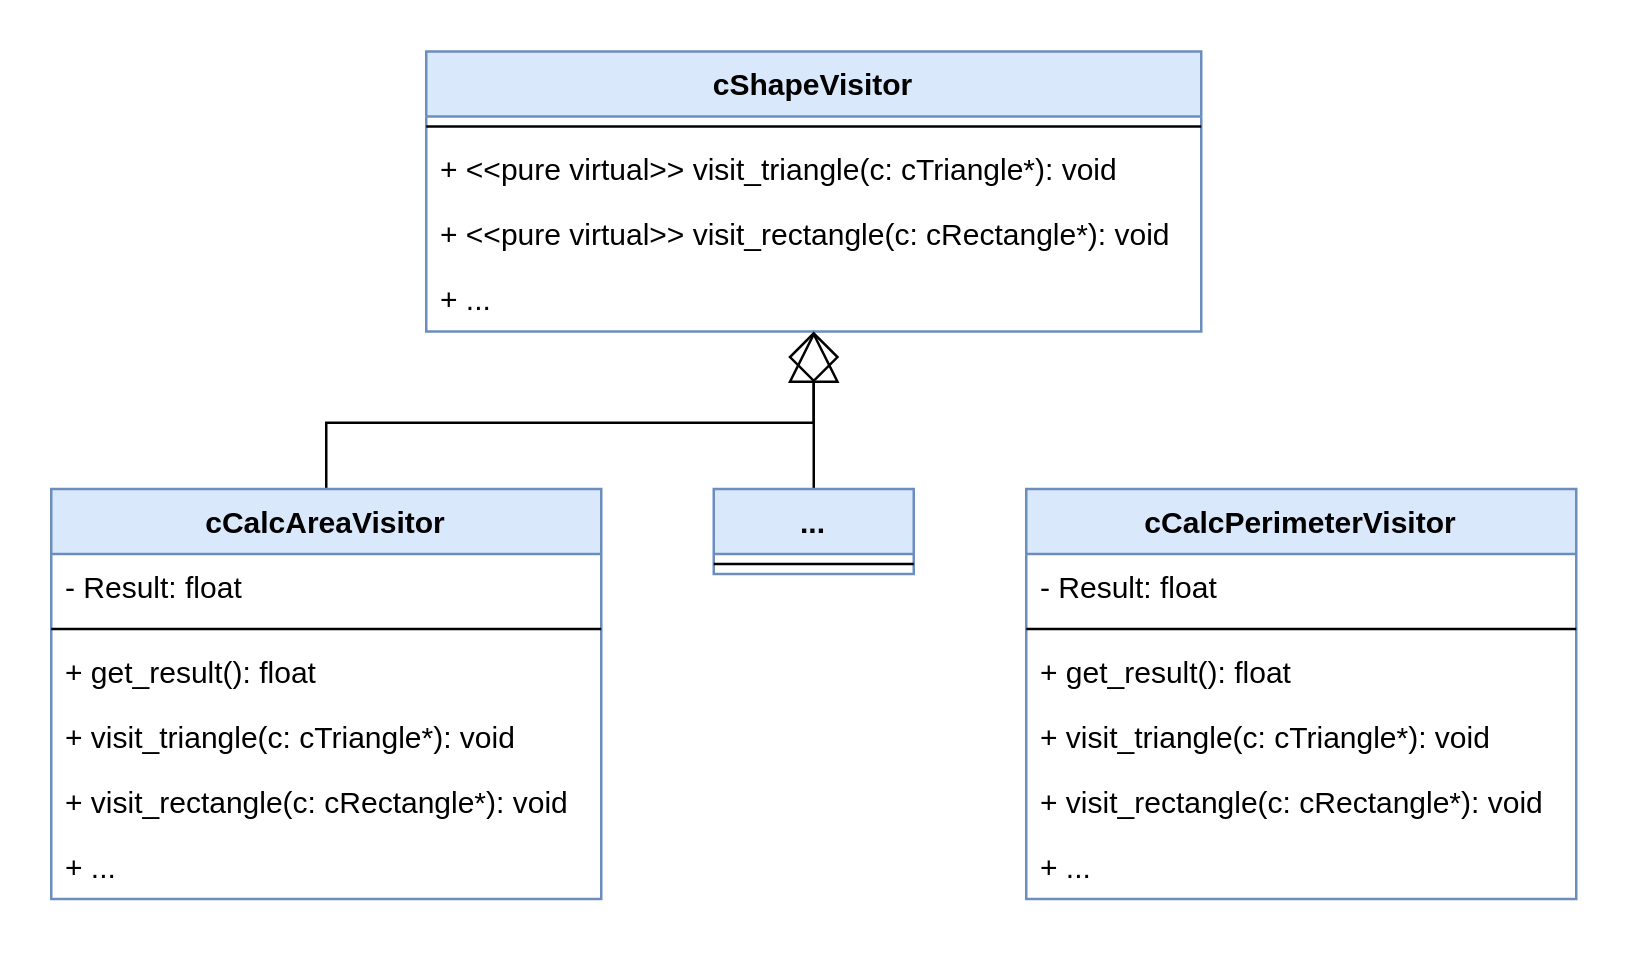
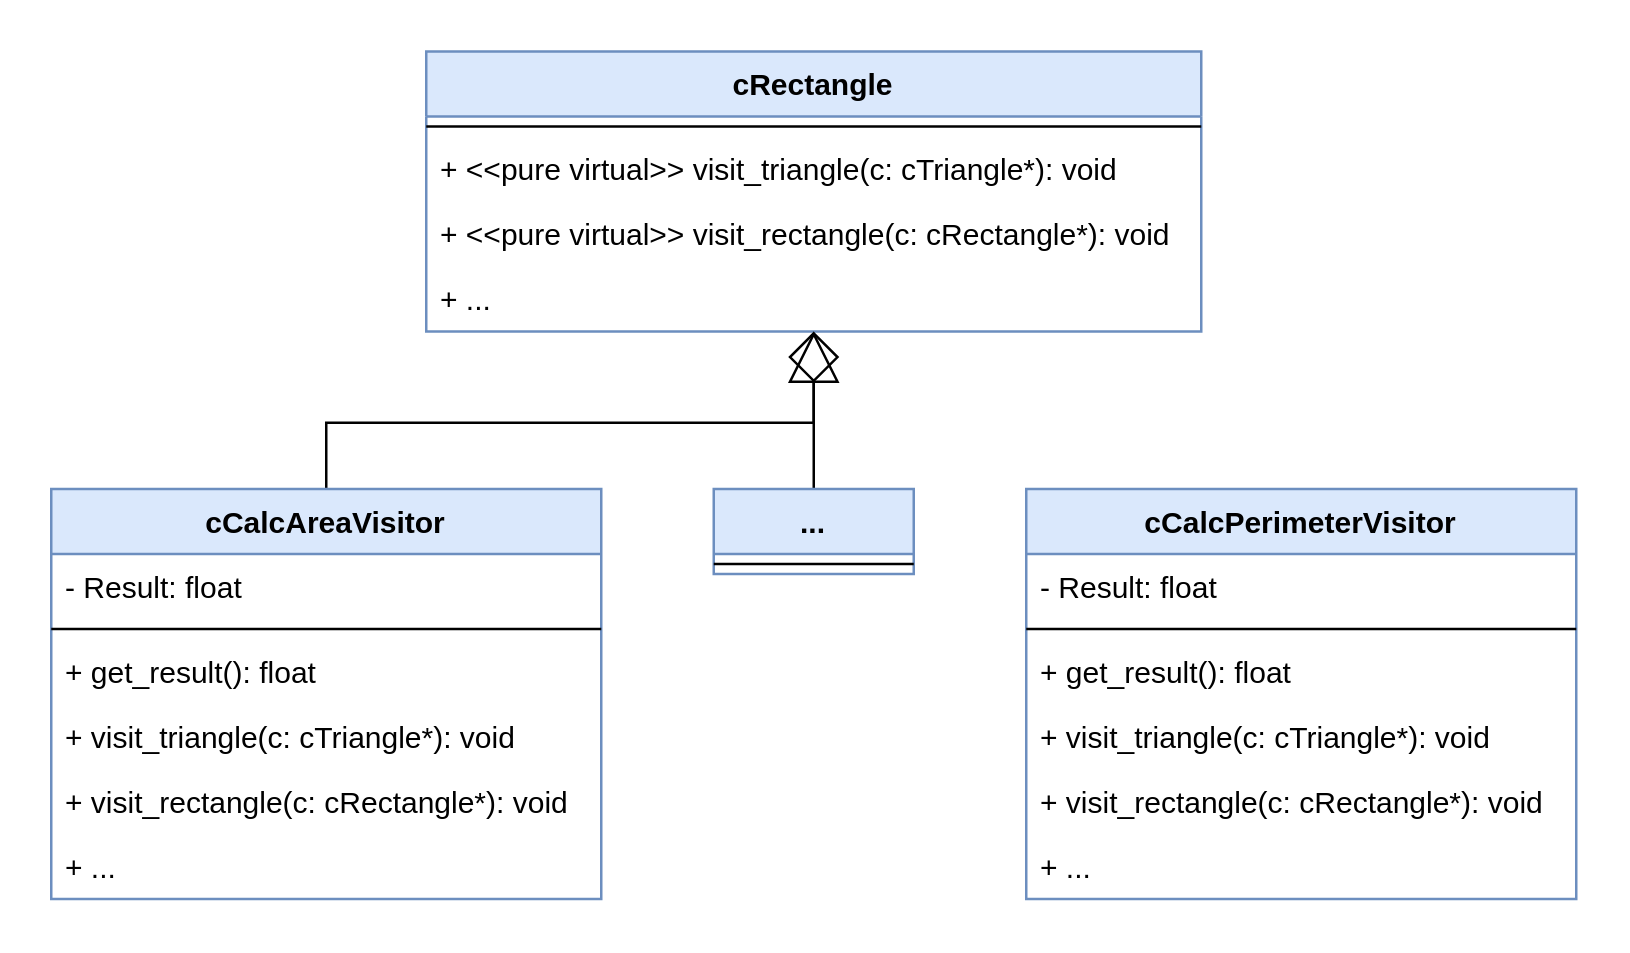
(813, 85) -> (813, 85)
